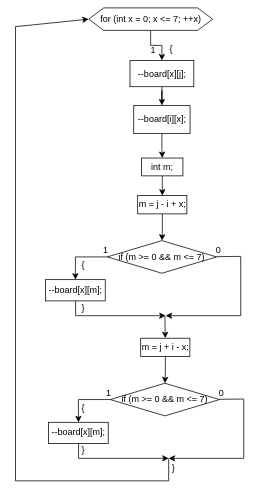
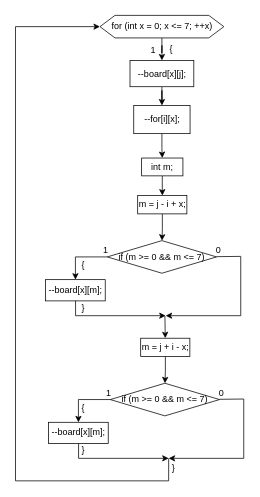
(150, 19) -> (162, 27)
(162, 120) -> (162, 120)
